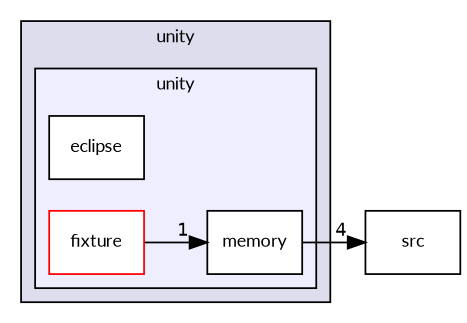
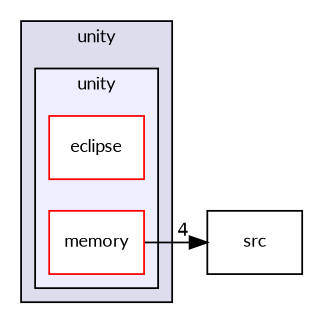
(97, 148) -> (97, 148)
(97, 242) -> none
(255, 242) -> (97, 242)
